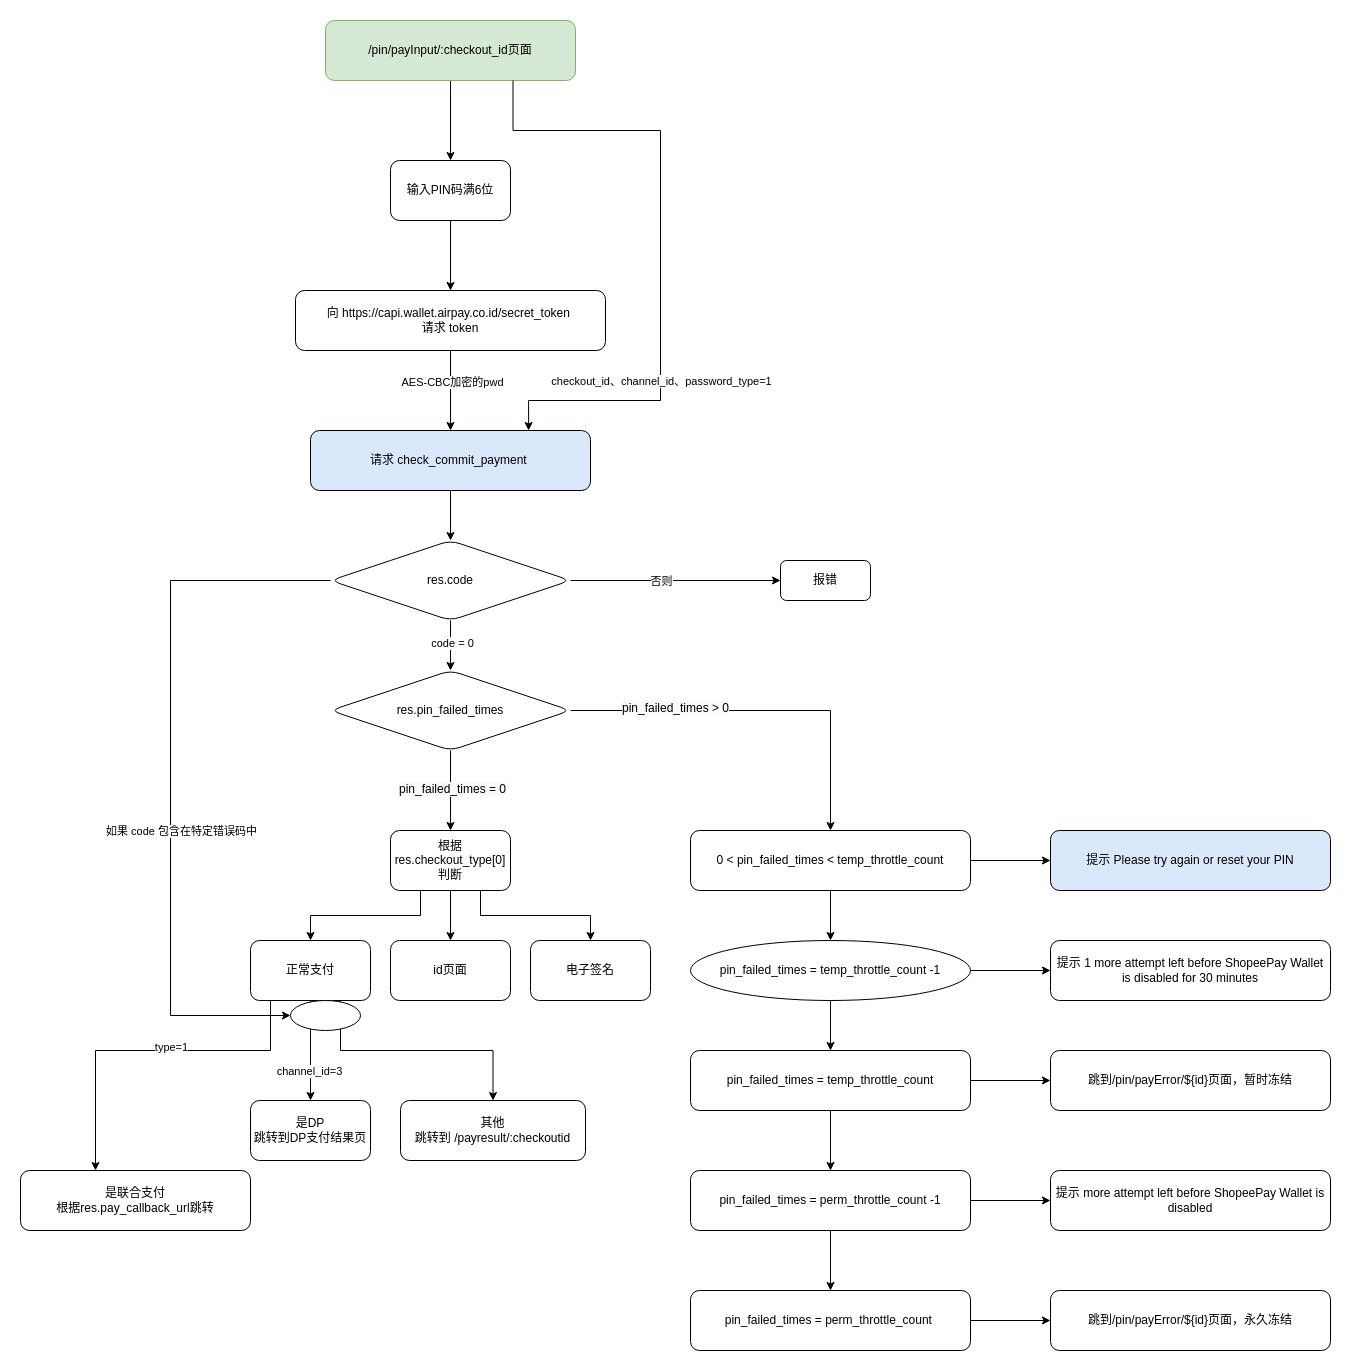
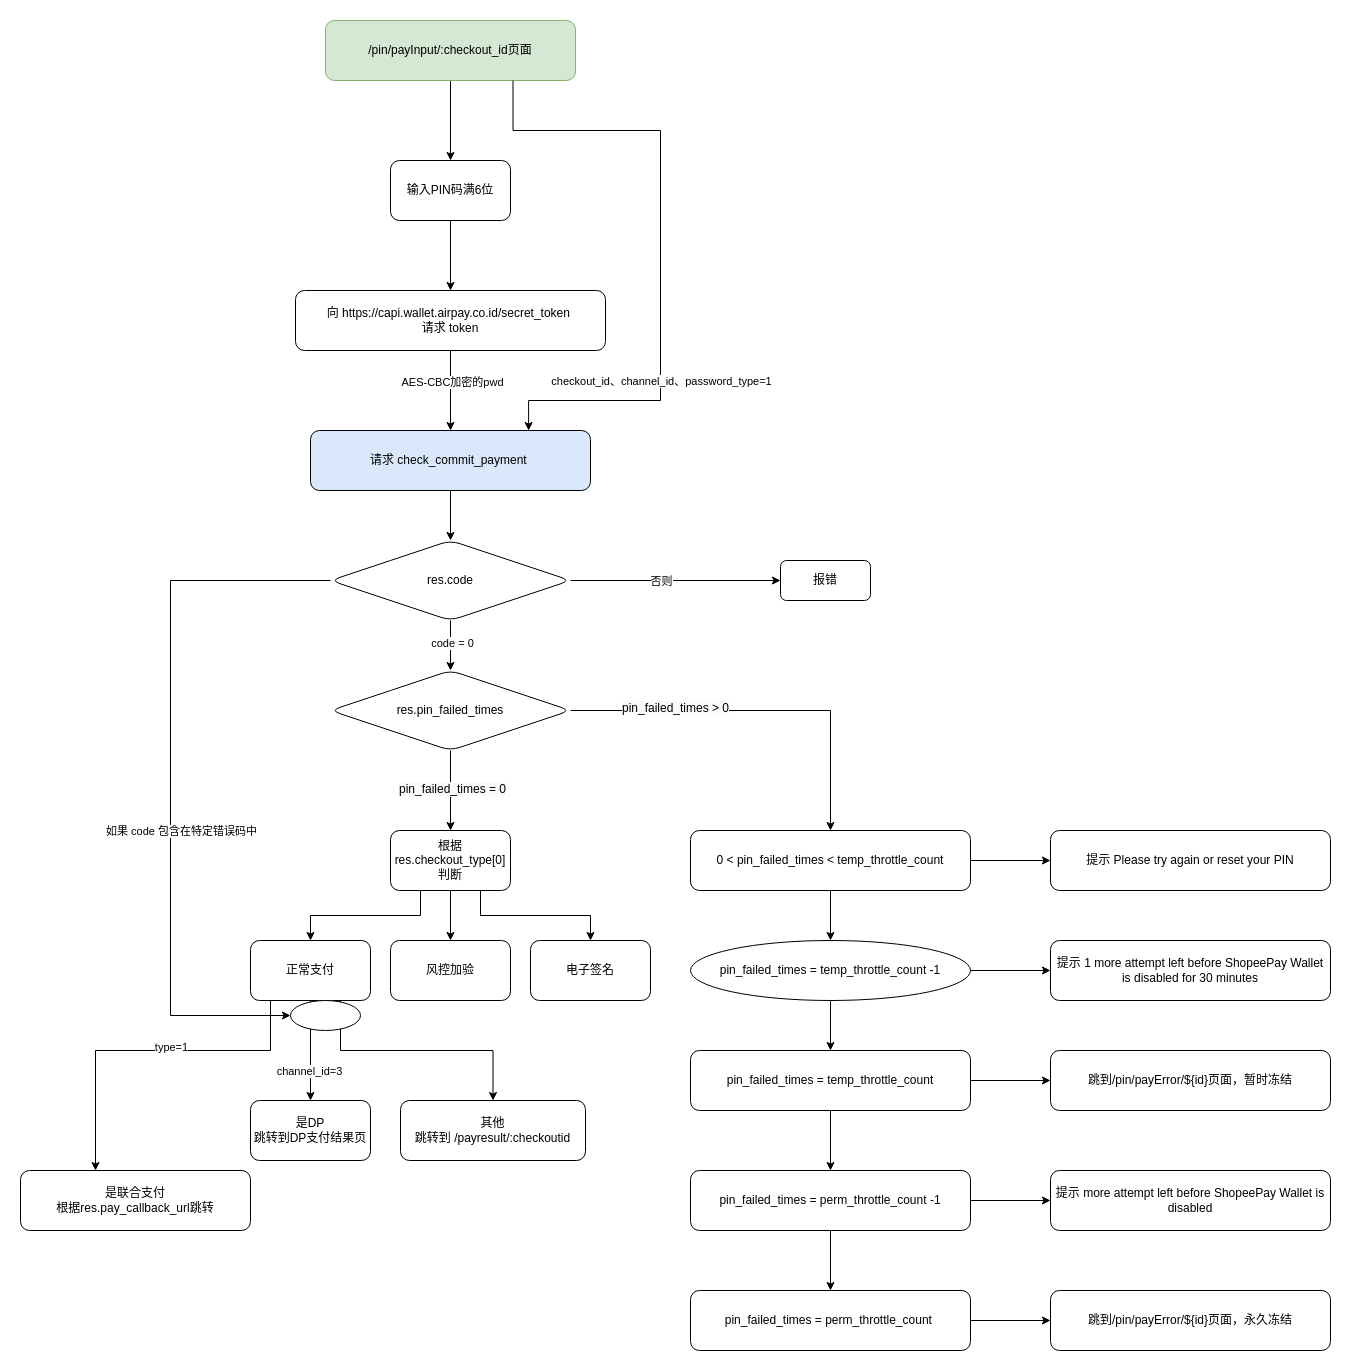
(1191, 861) -> (1191, 861)
(451, 971) -> (451, 971)
